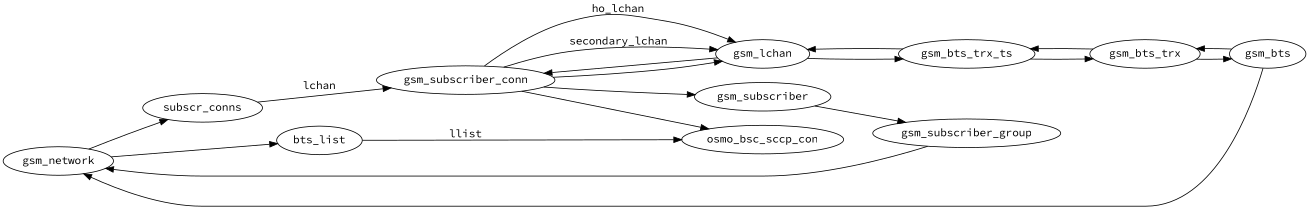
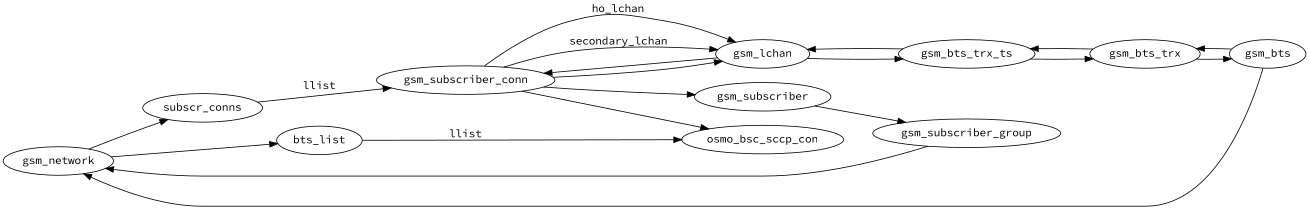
(319, 86) -> (319, 86)
